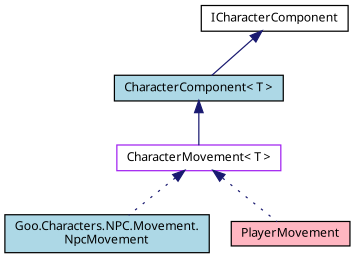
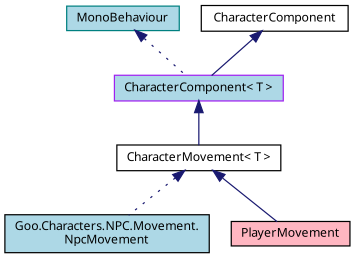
none -> (123, 18)
(275, 18) -> (275, 18)
(199, 88) -> (199, 88)
(199, 158) -> (199, 158)
(250, 200) -> (250, 200)
